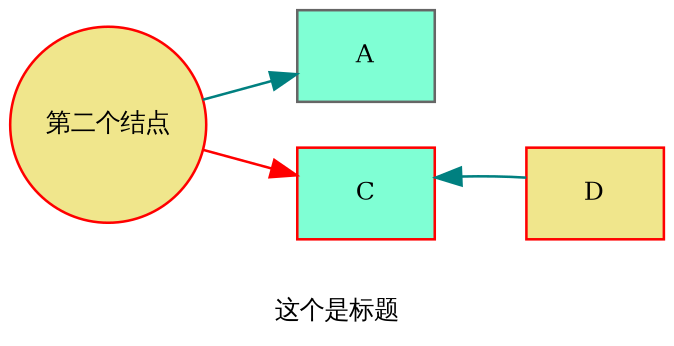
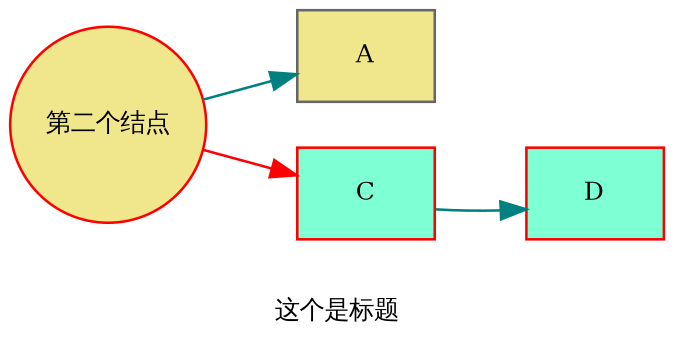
(366, 56) -> (366, 56)
(494, 176) -> (468, 211)
(595, 193) -> (595, 193)
